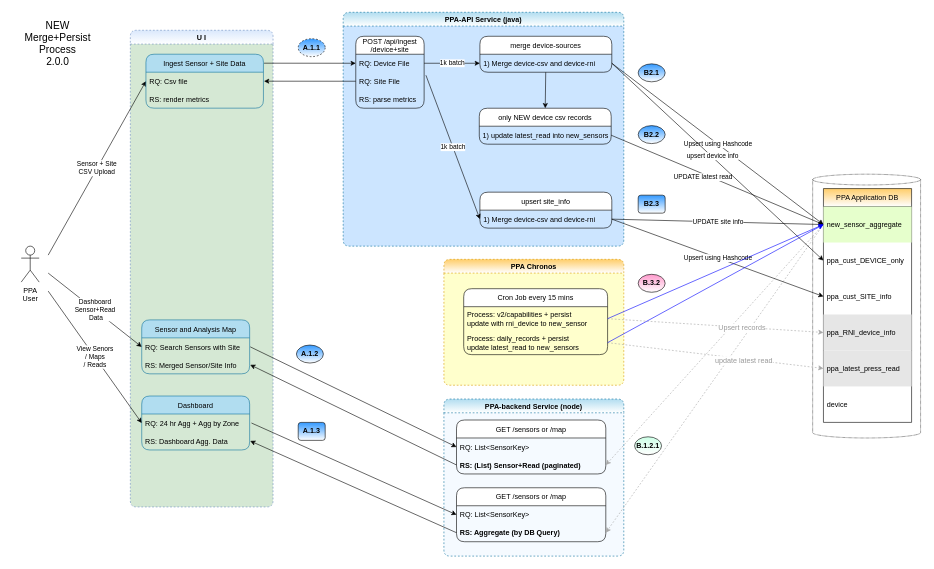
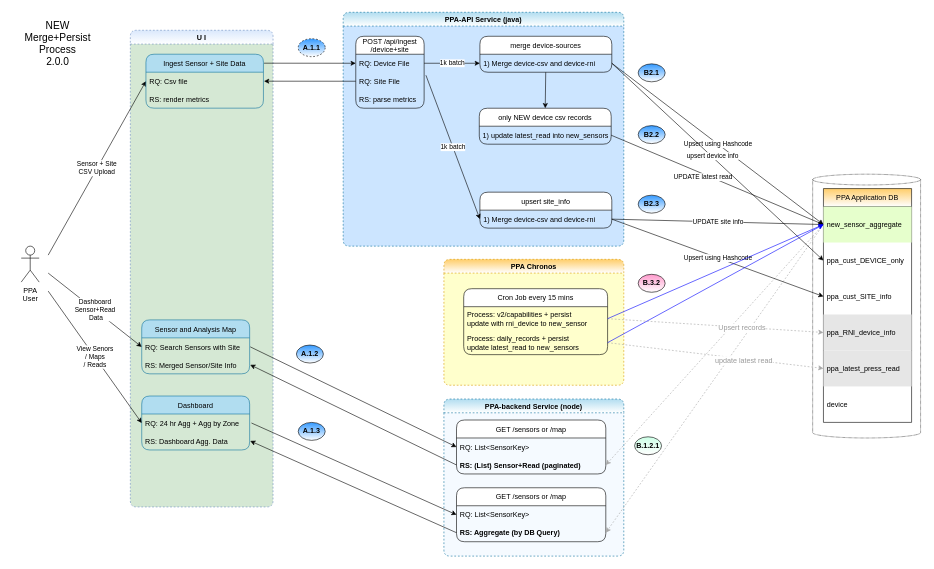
(652, 204) -> (652, 204)
(311, 432) -> (311, 432)
